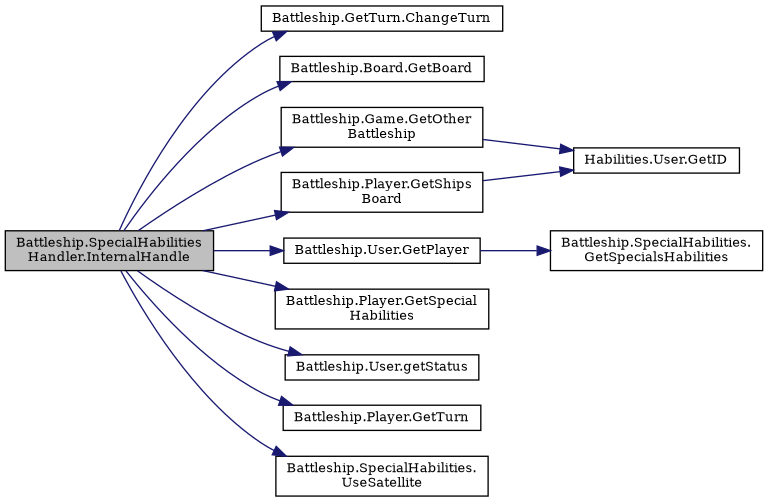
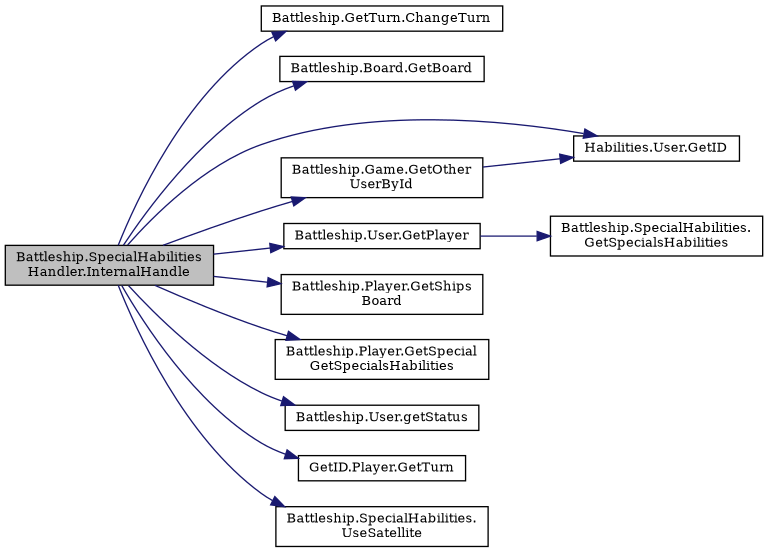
(382, 127) -> (382, 178)
(522, 176) -> (338, 126)
(382, 309) -> (382, 359)
(382, 418) -> (382, 468)
